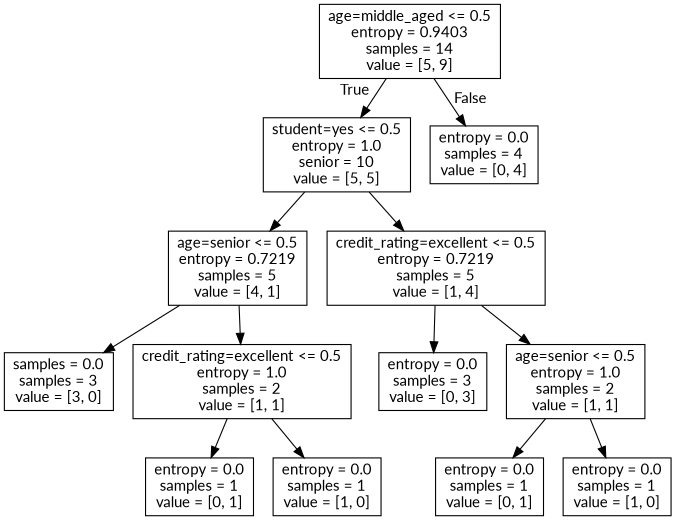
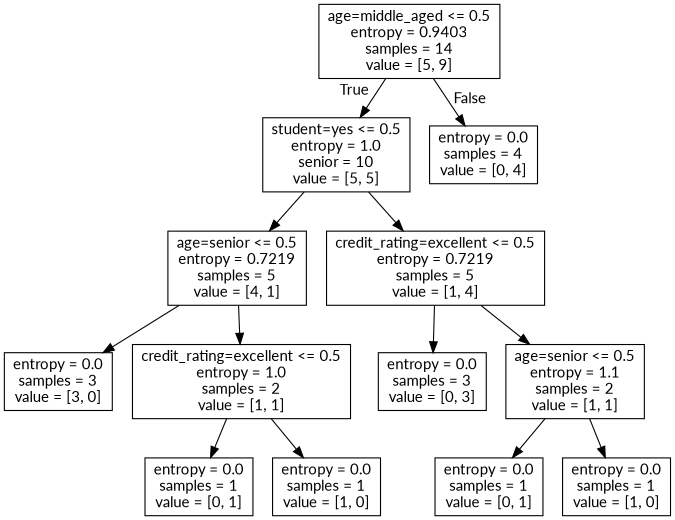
(59, 382) -> (58, 382)
(576, 382) -> (575, 382)
